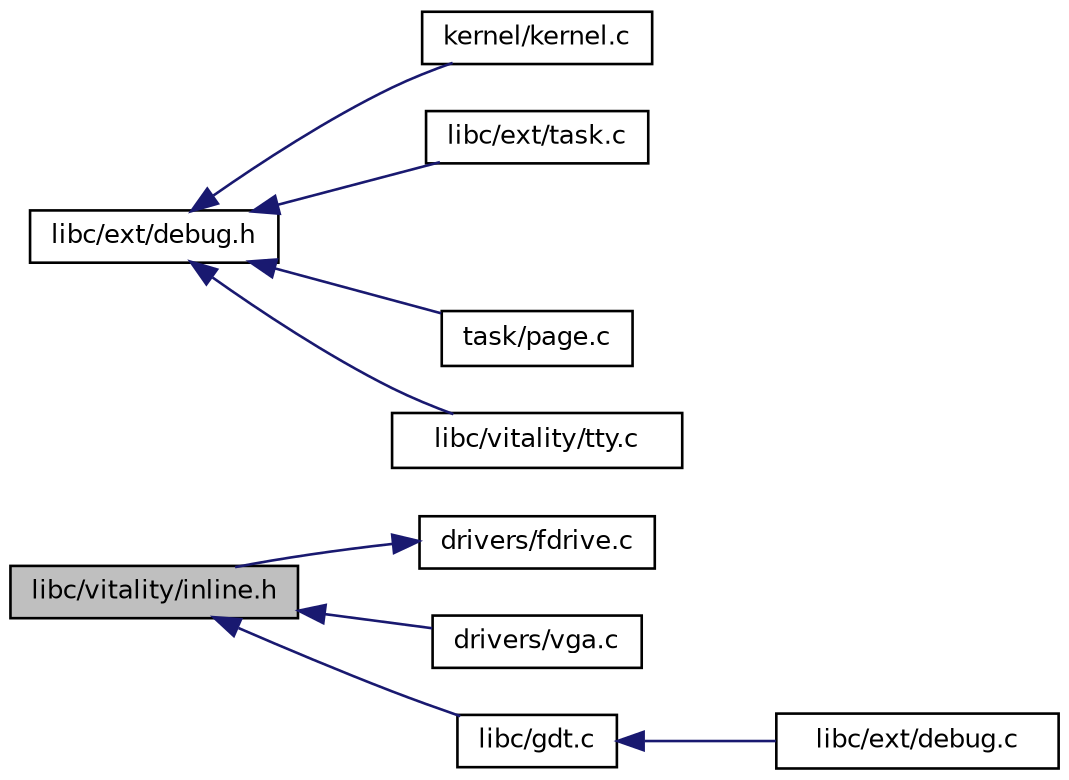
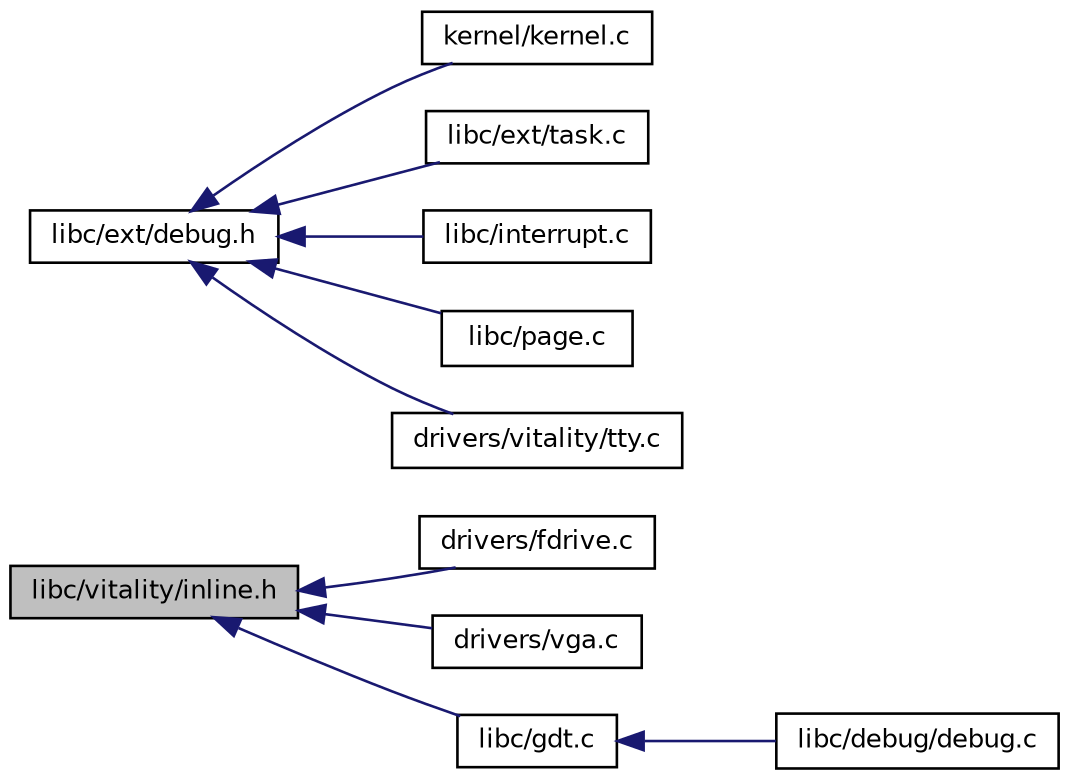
none -> (537, 237)
(537, 338) -> (537, 338)
(537, 440) -> (537, 440)
(314, 554) -> (391, 579)
(917, 741) -> (917, 741)
